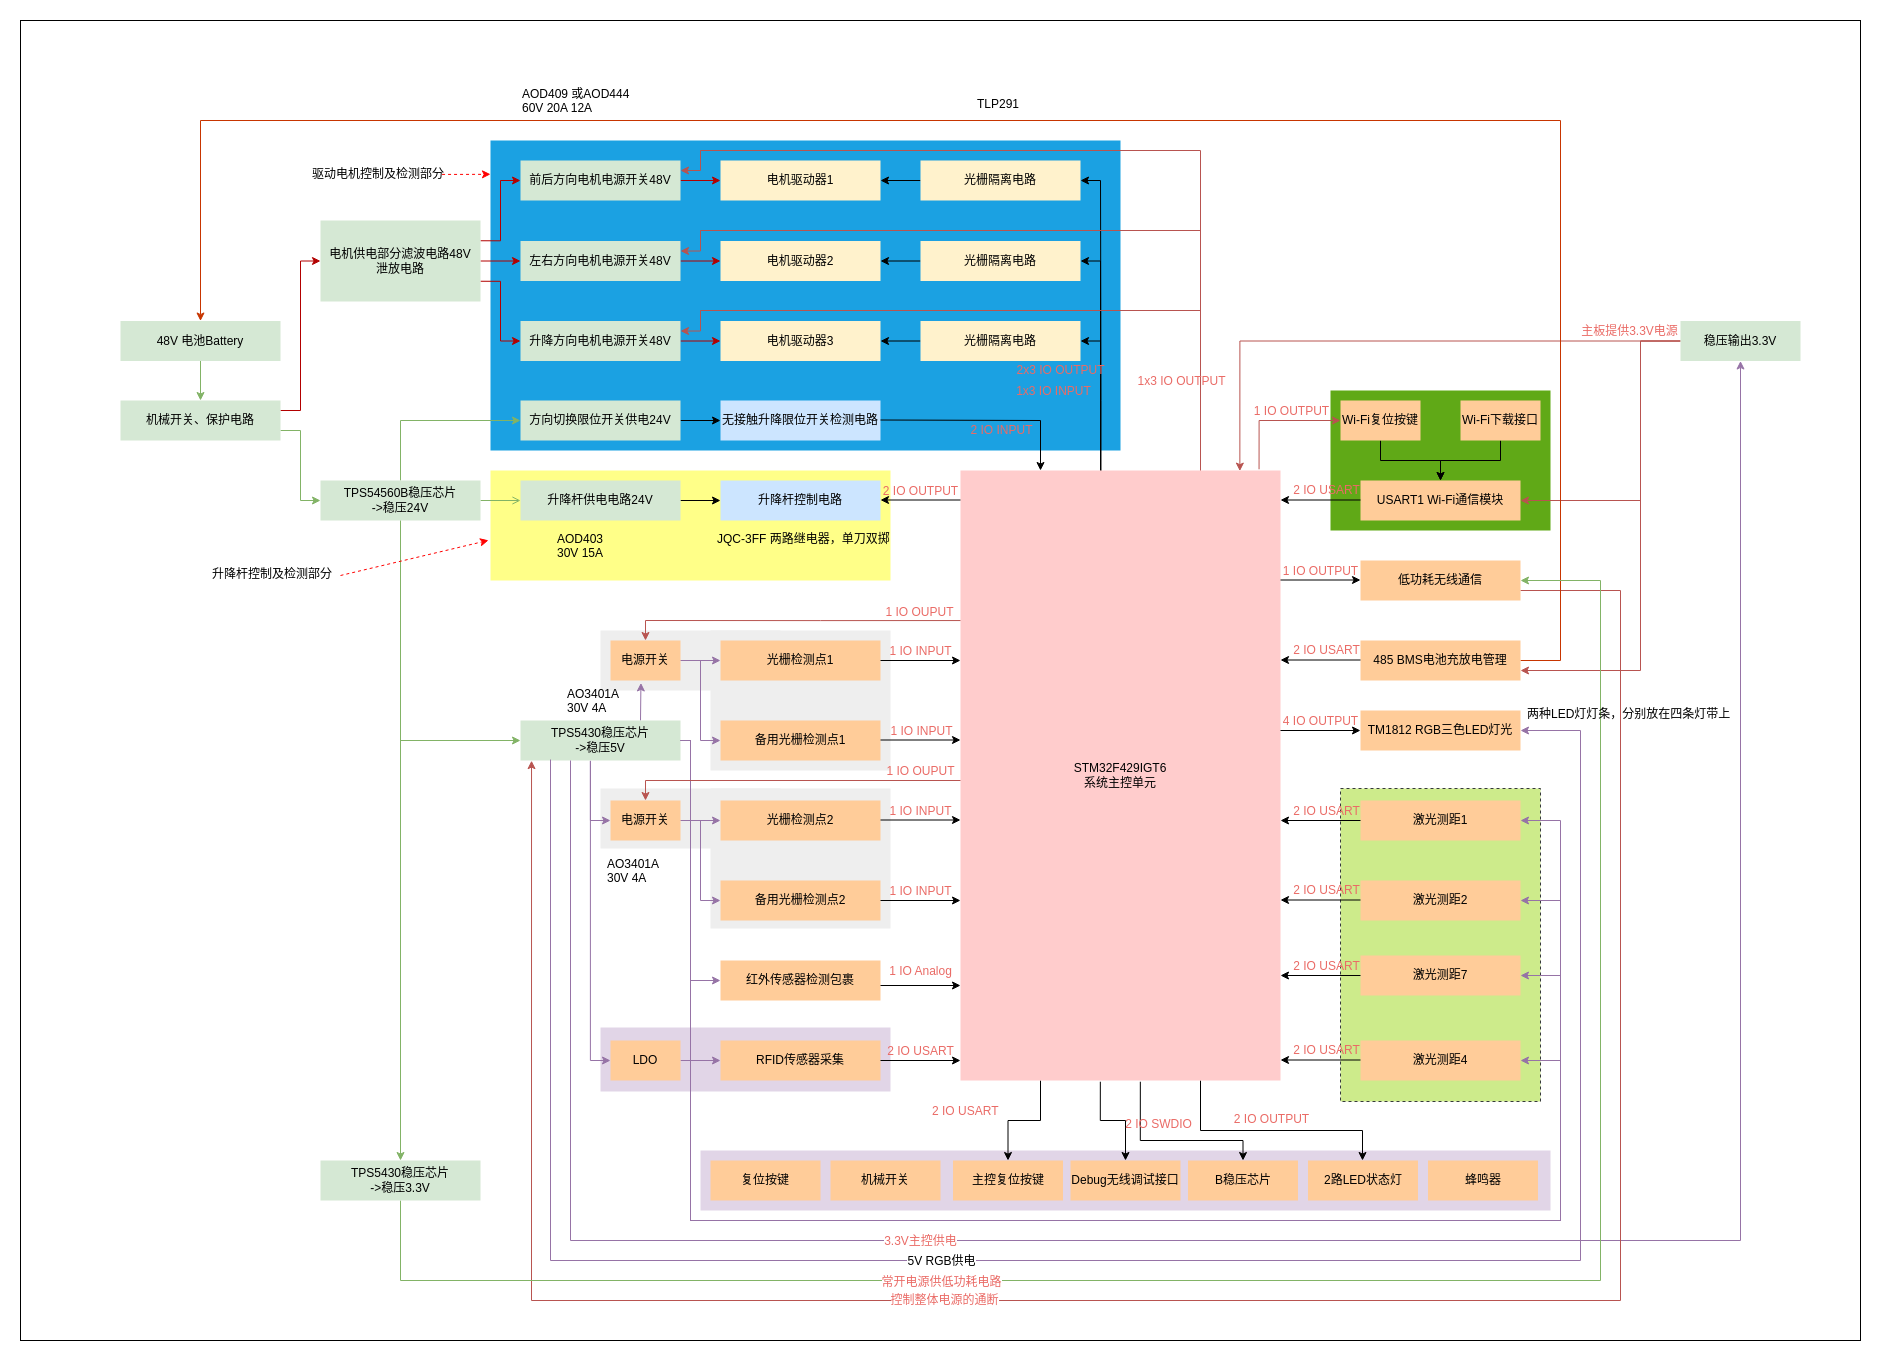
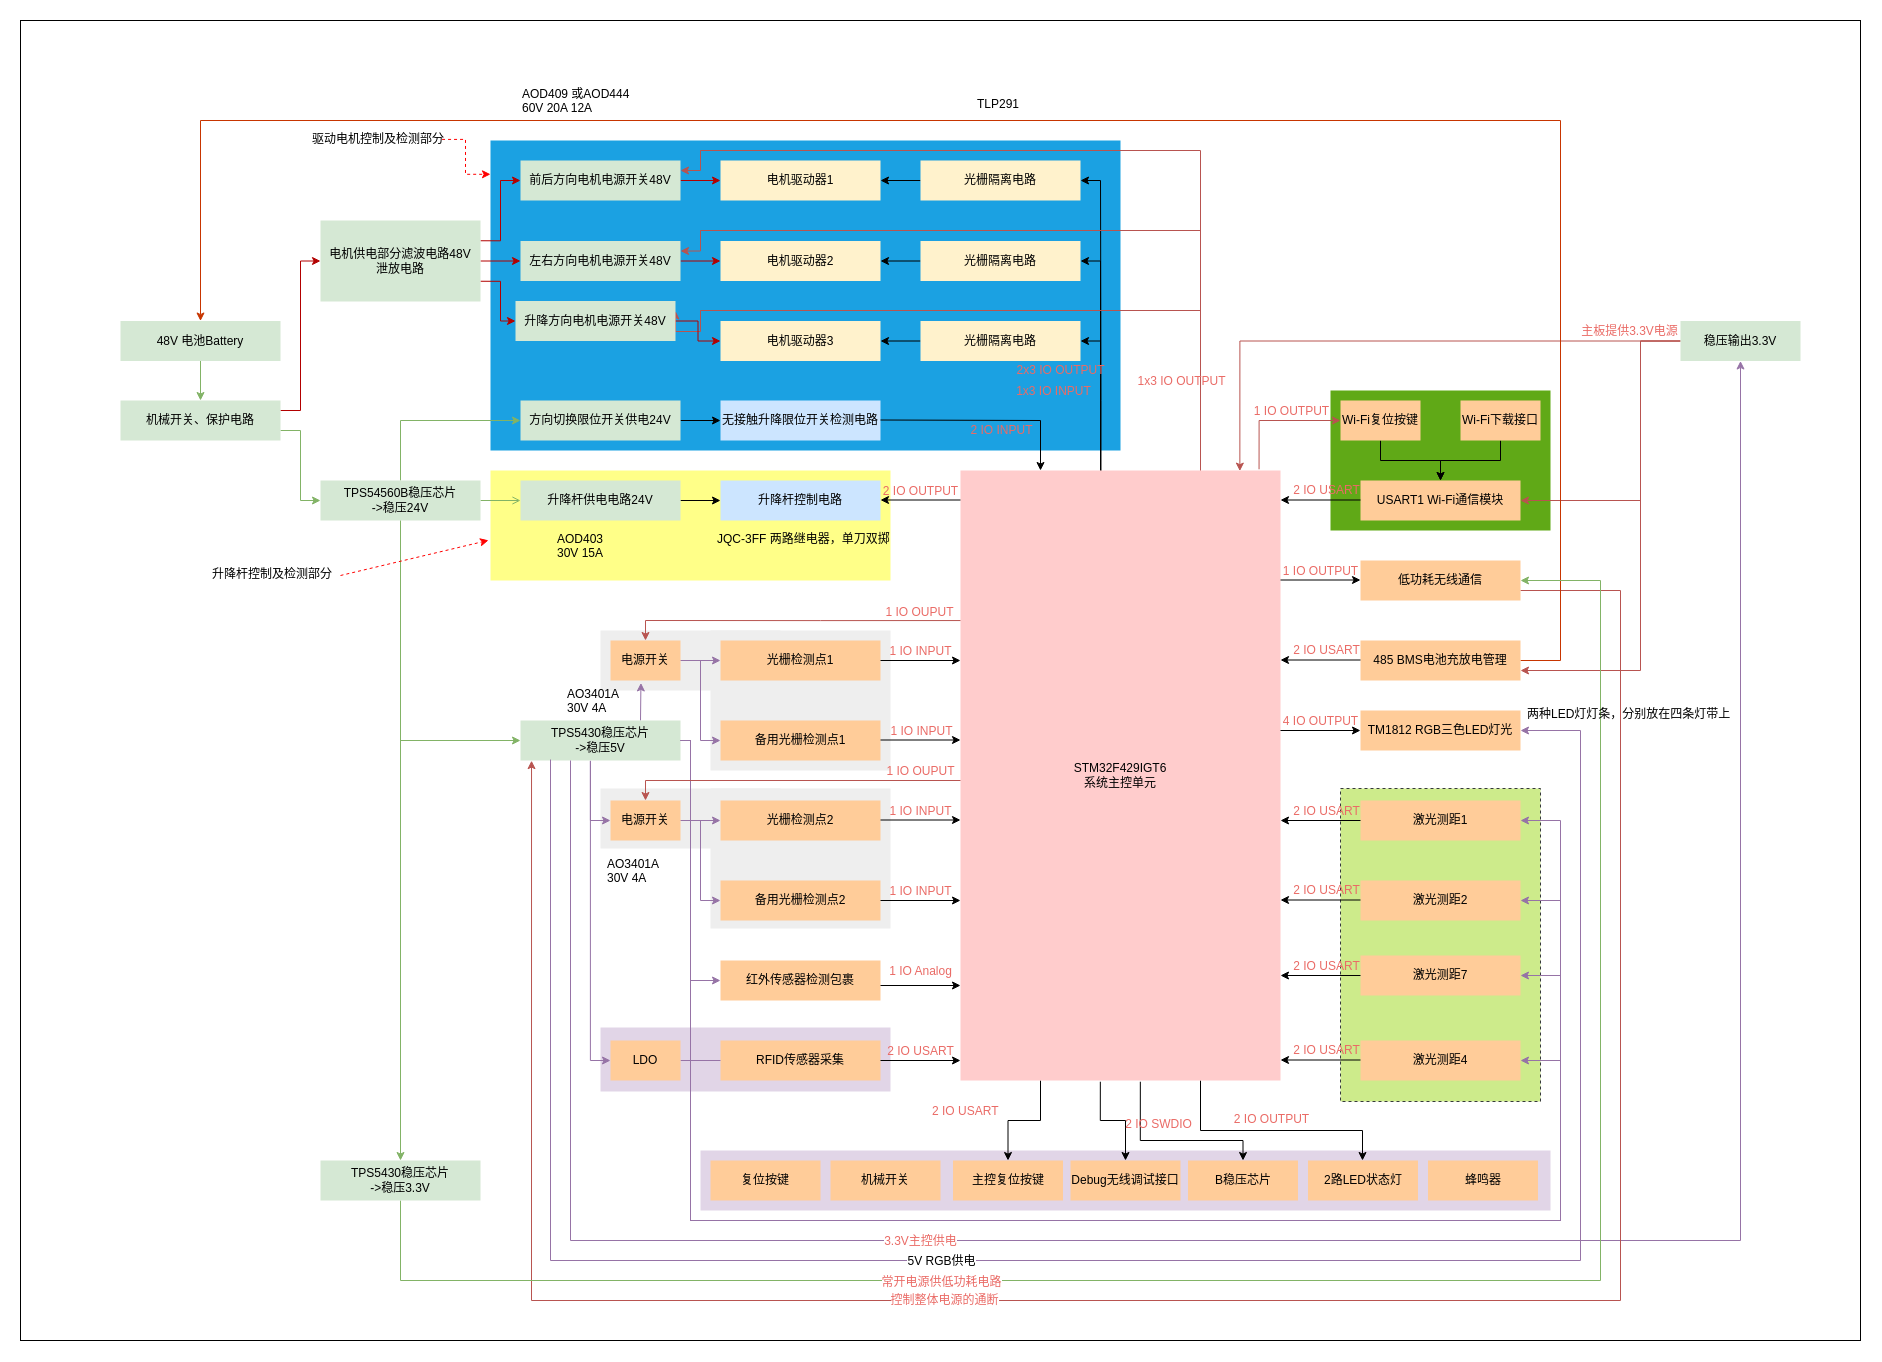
(376, 176) -> (376, 141)
(601, 341) -> (596, 321)
(712, 1061) -> (715, 1061)
